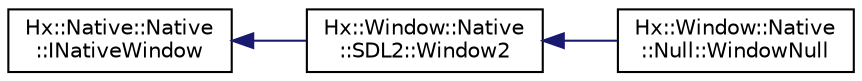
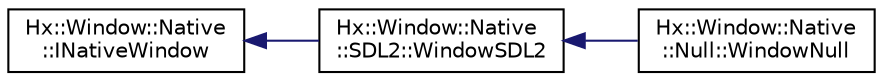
(120, 41) -> (126, 41)
(425, 41) -> (442, 41)
